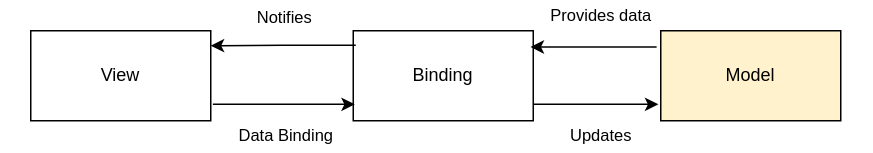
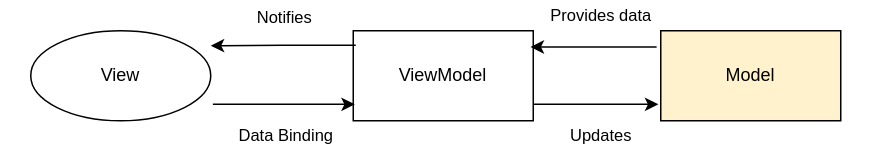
(121, 76) -> (121, 76)
(443, 76) -> (443, 76)
